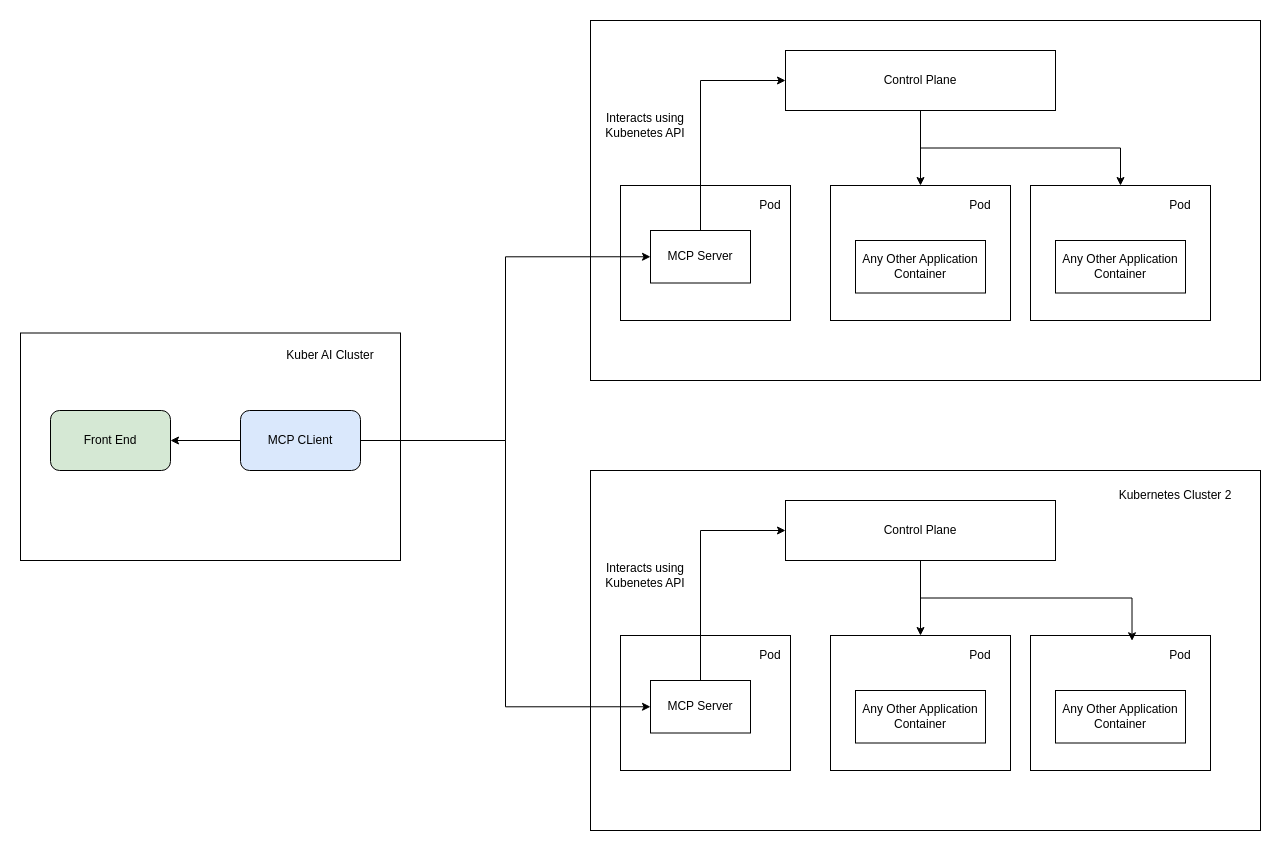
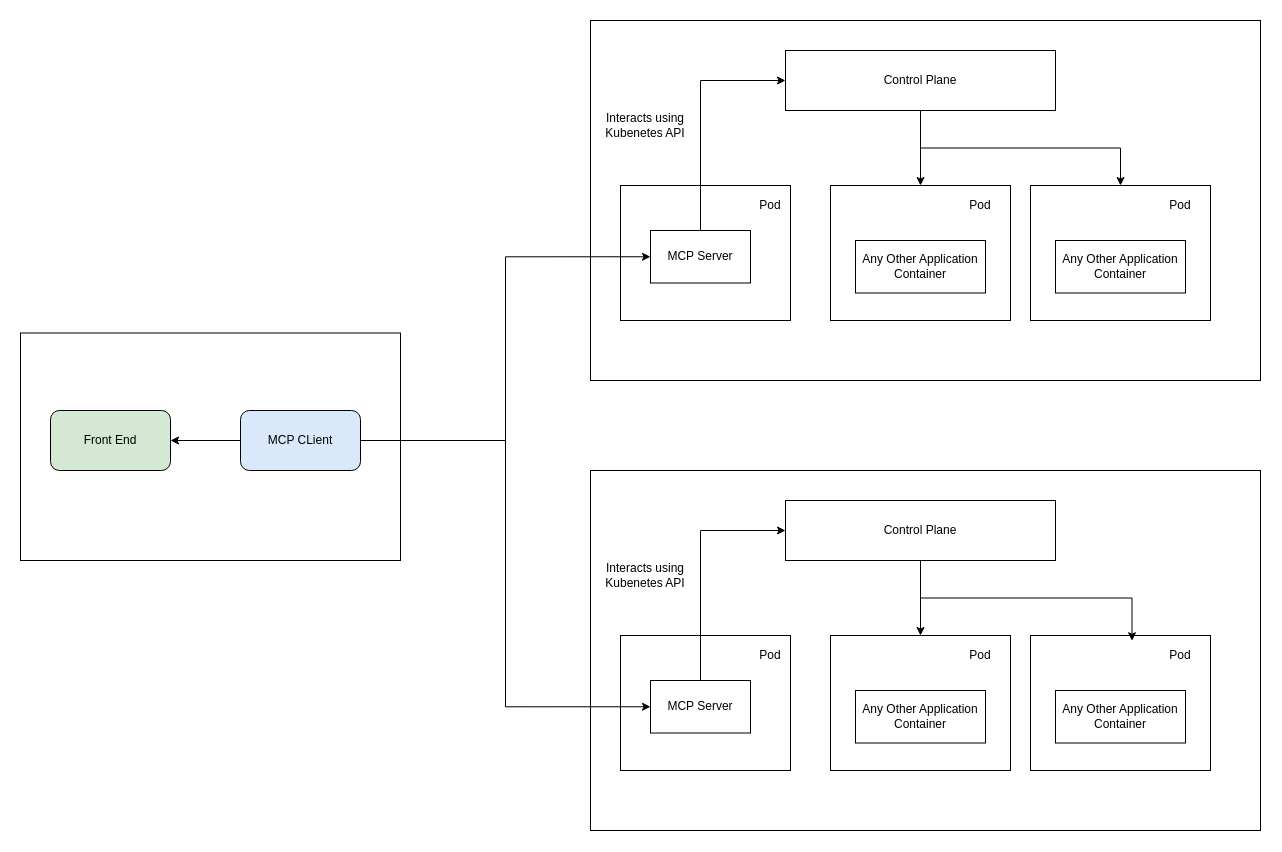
(331, 356) -> none
(1176, 496) -> none
